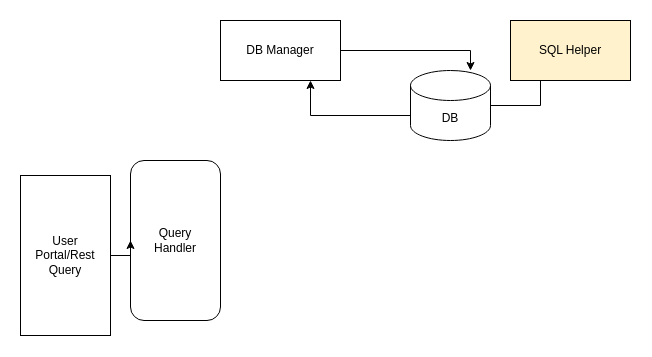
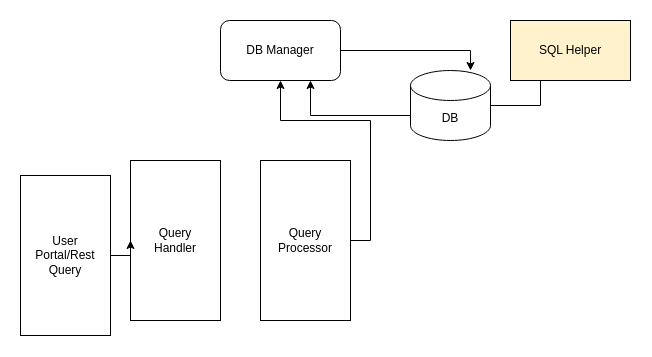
(281, 51) -> (281, 51)
none -> (371, 130)
(176, 241) -> (176, 241)
none -> (306, 241)
